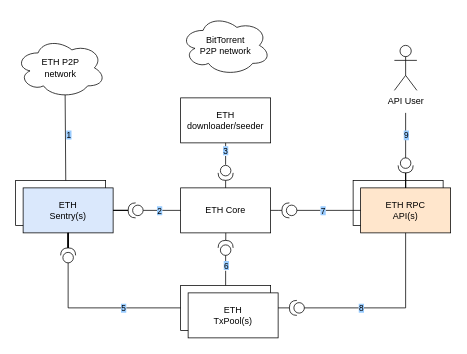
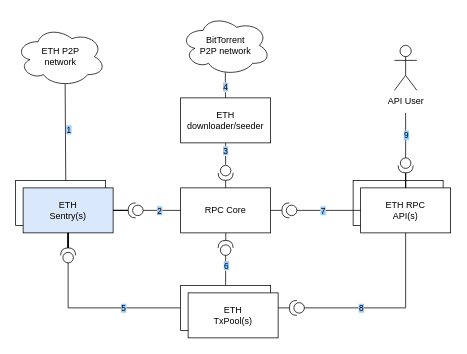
(60, 68) -> (60, 57)
none -> (225, 84)
(225, 210) -> (225, 210)
(405, 210) -> (405, 210)
